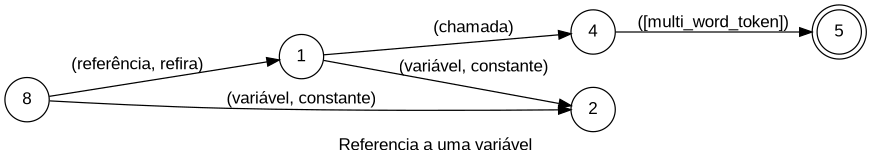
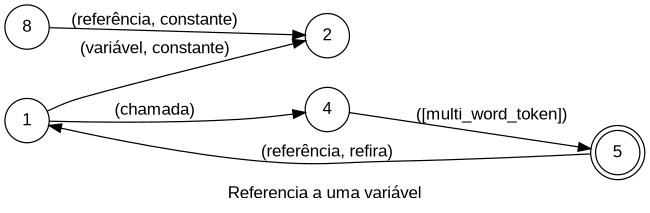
(158, 79) -> (324, 164)
(301, 99) -> (155, 20)
